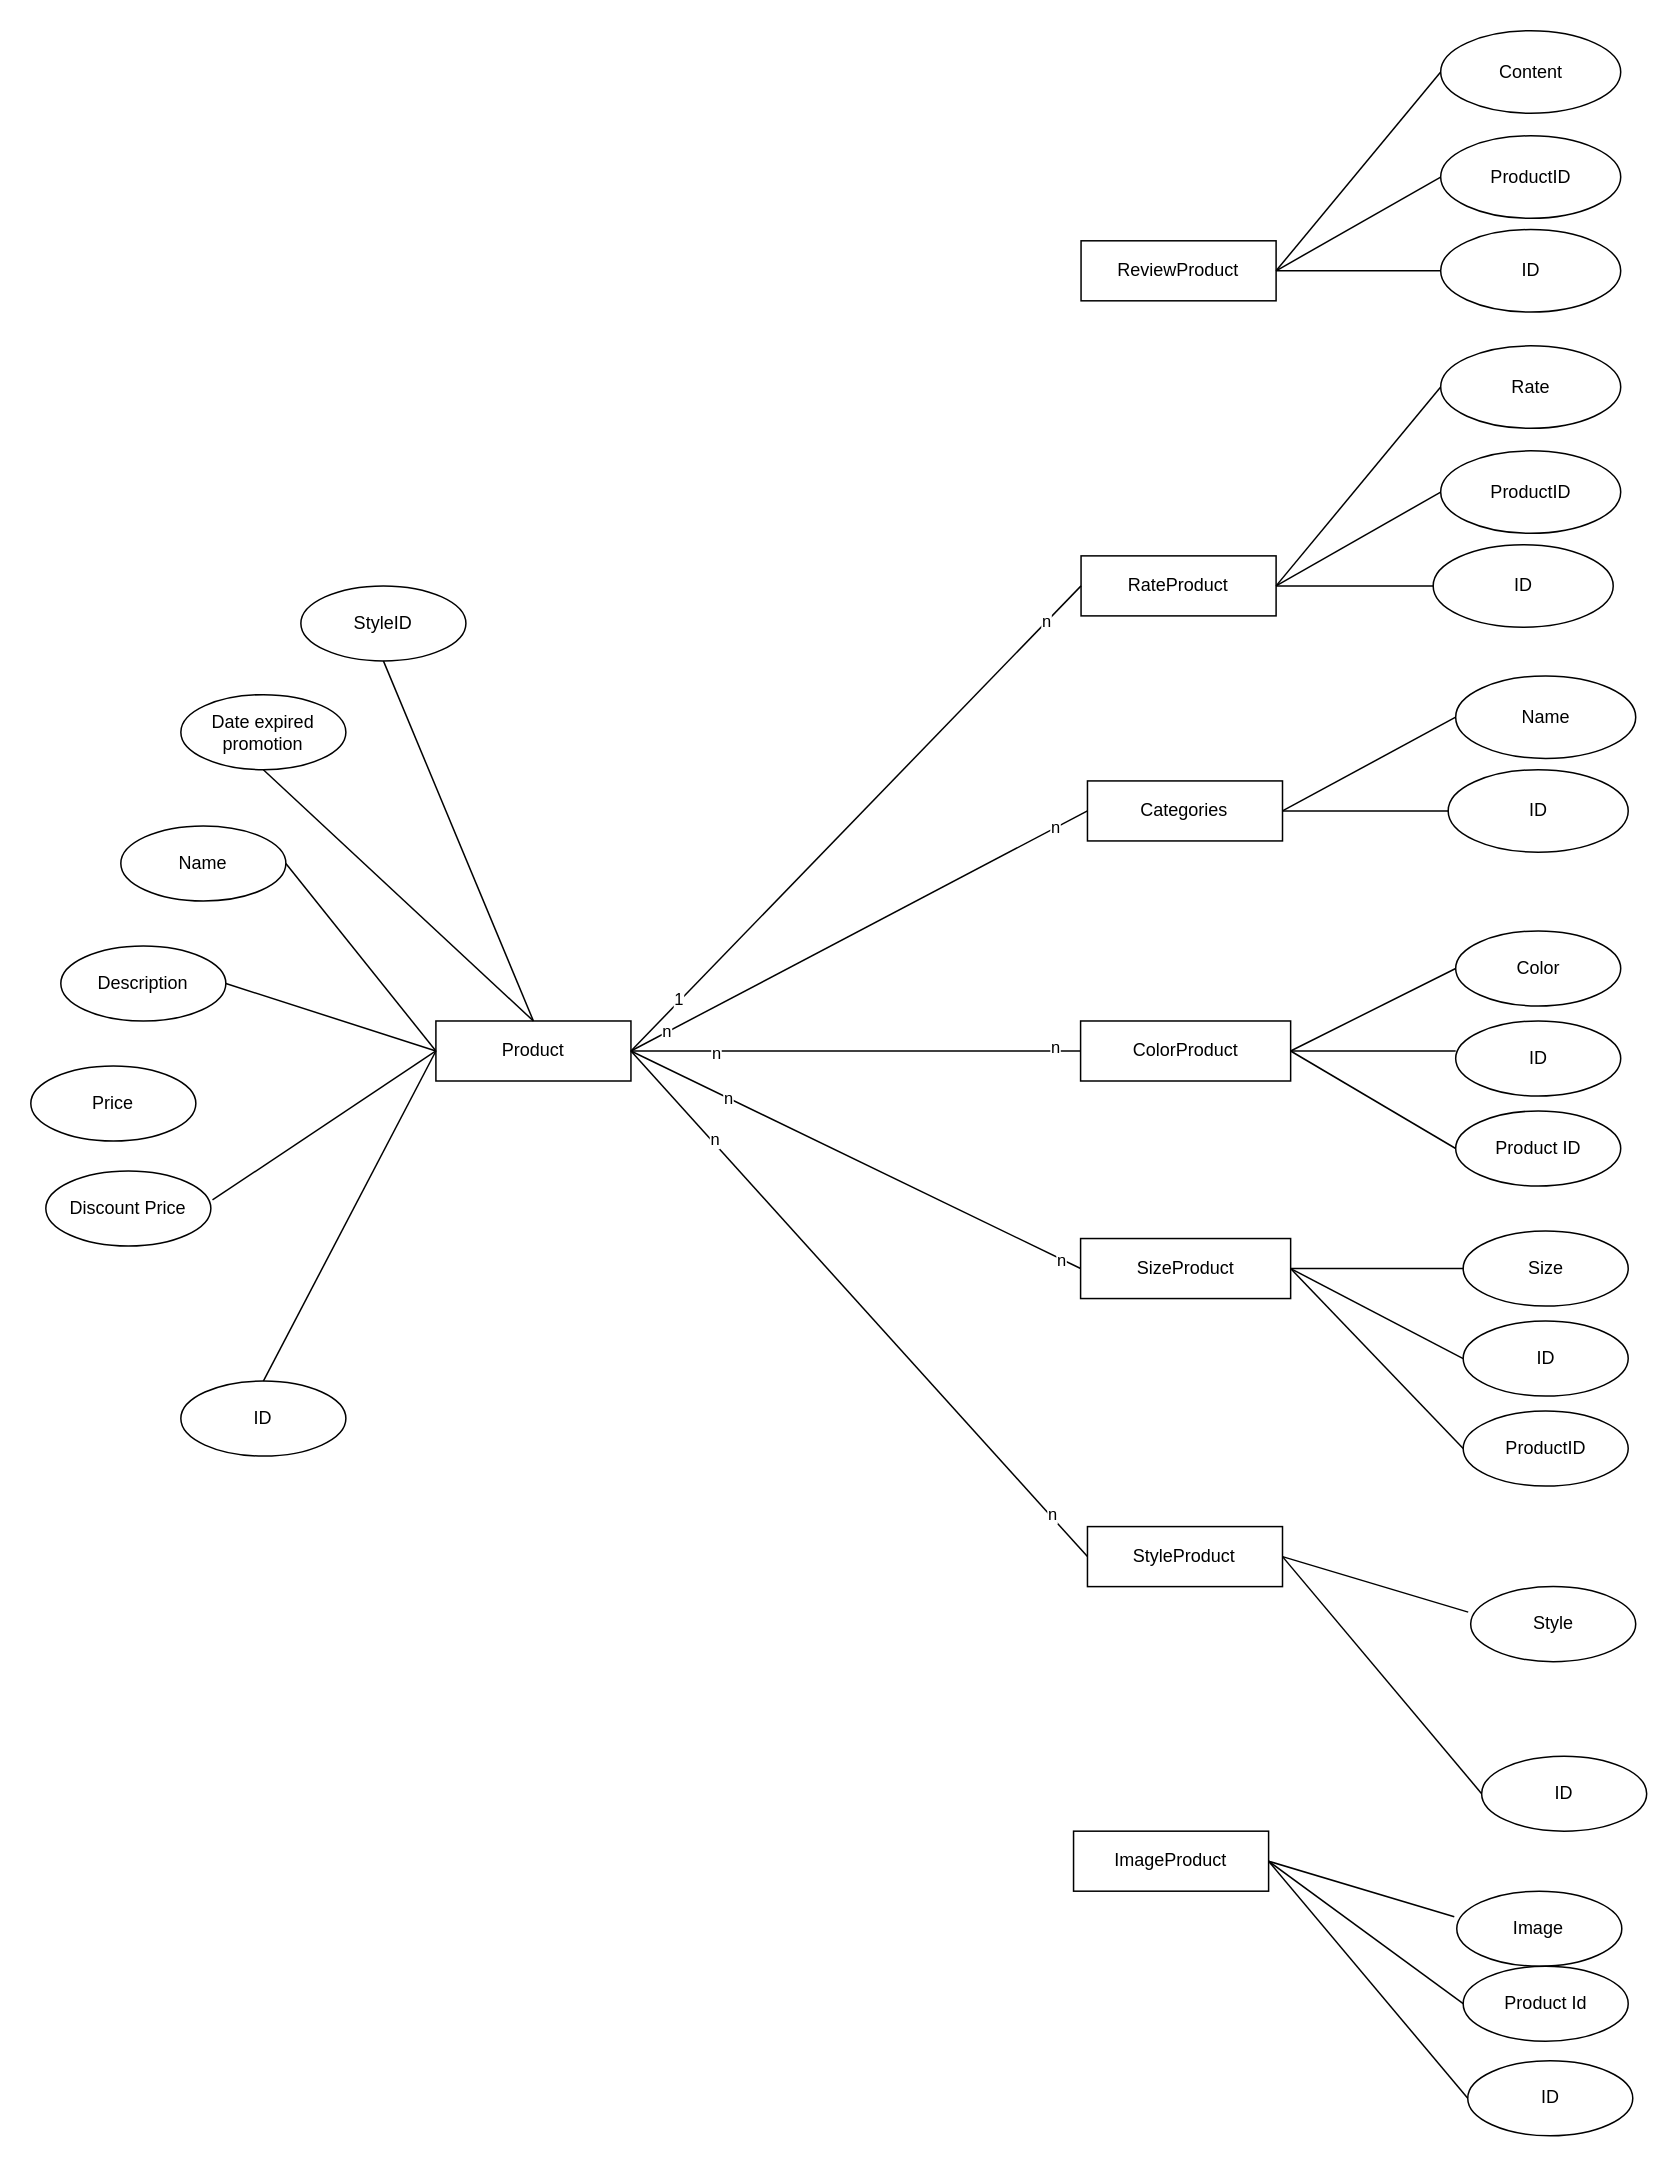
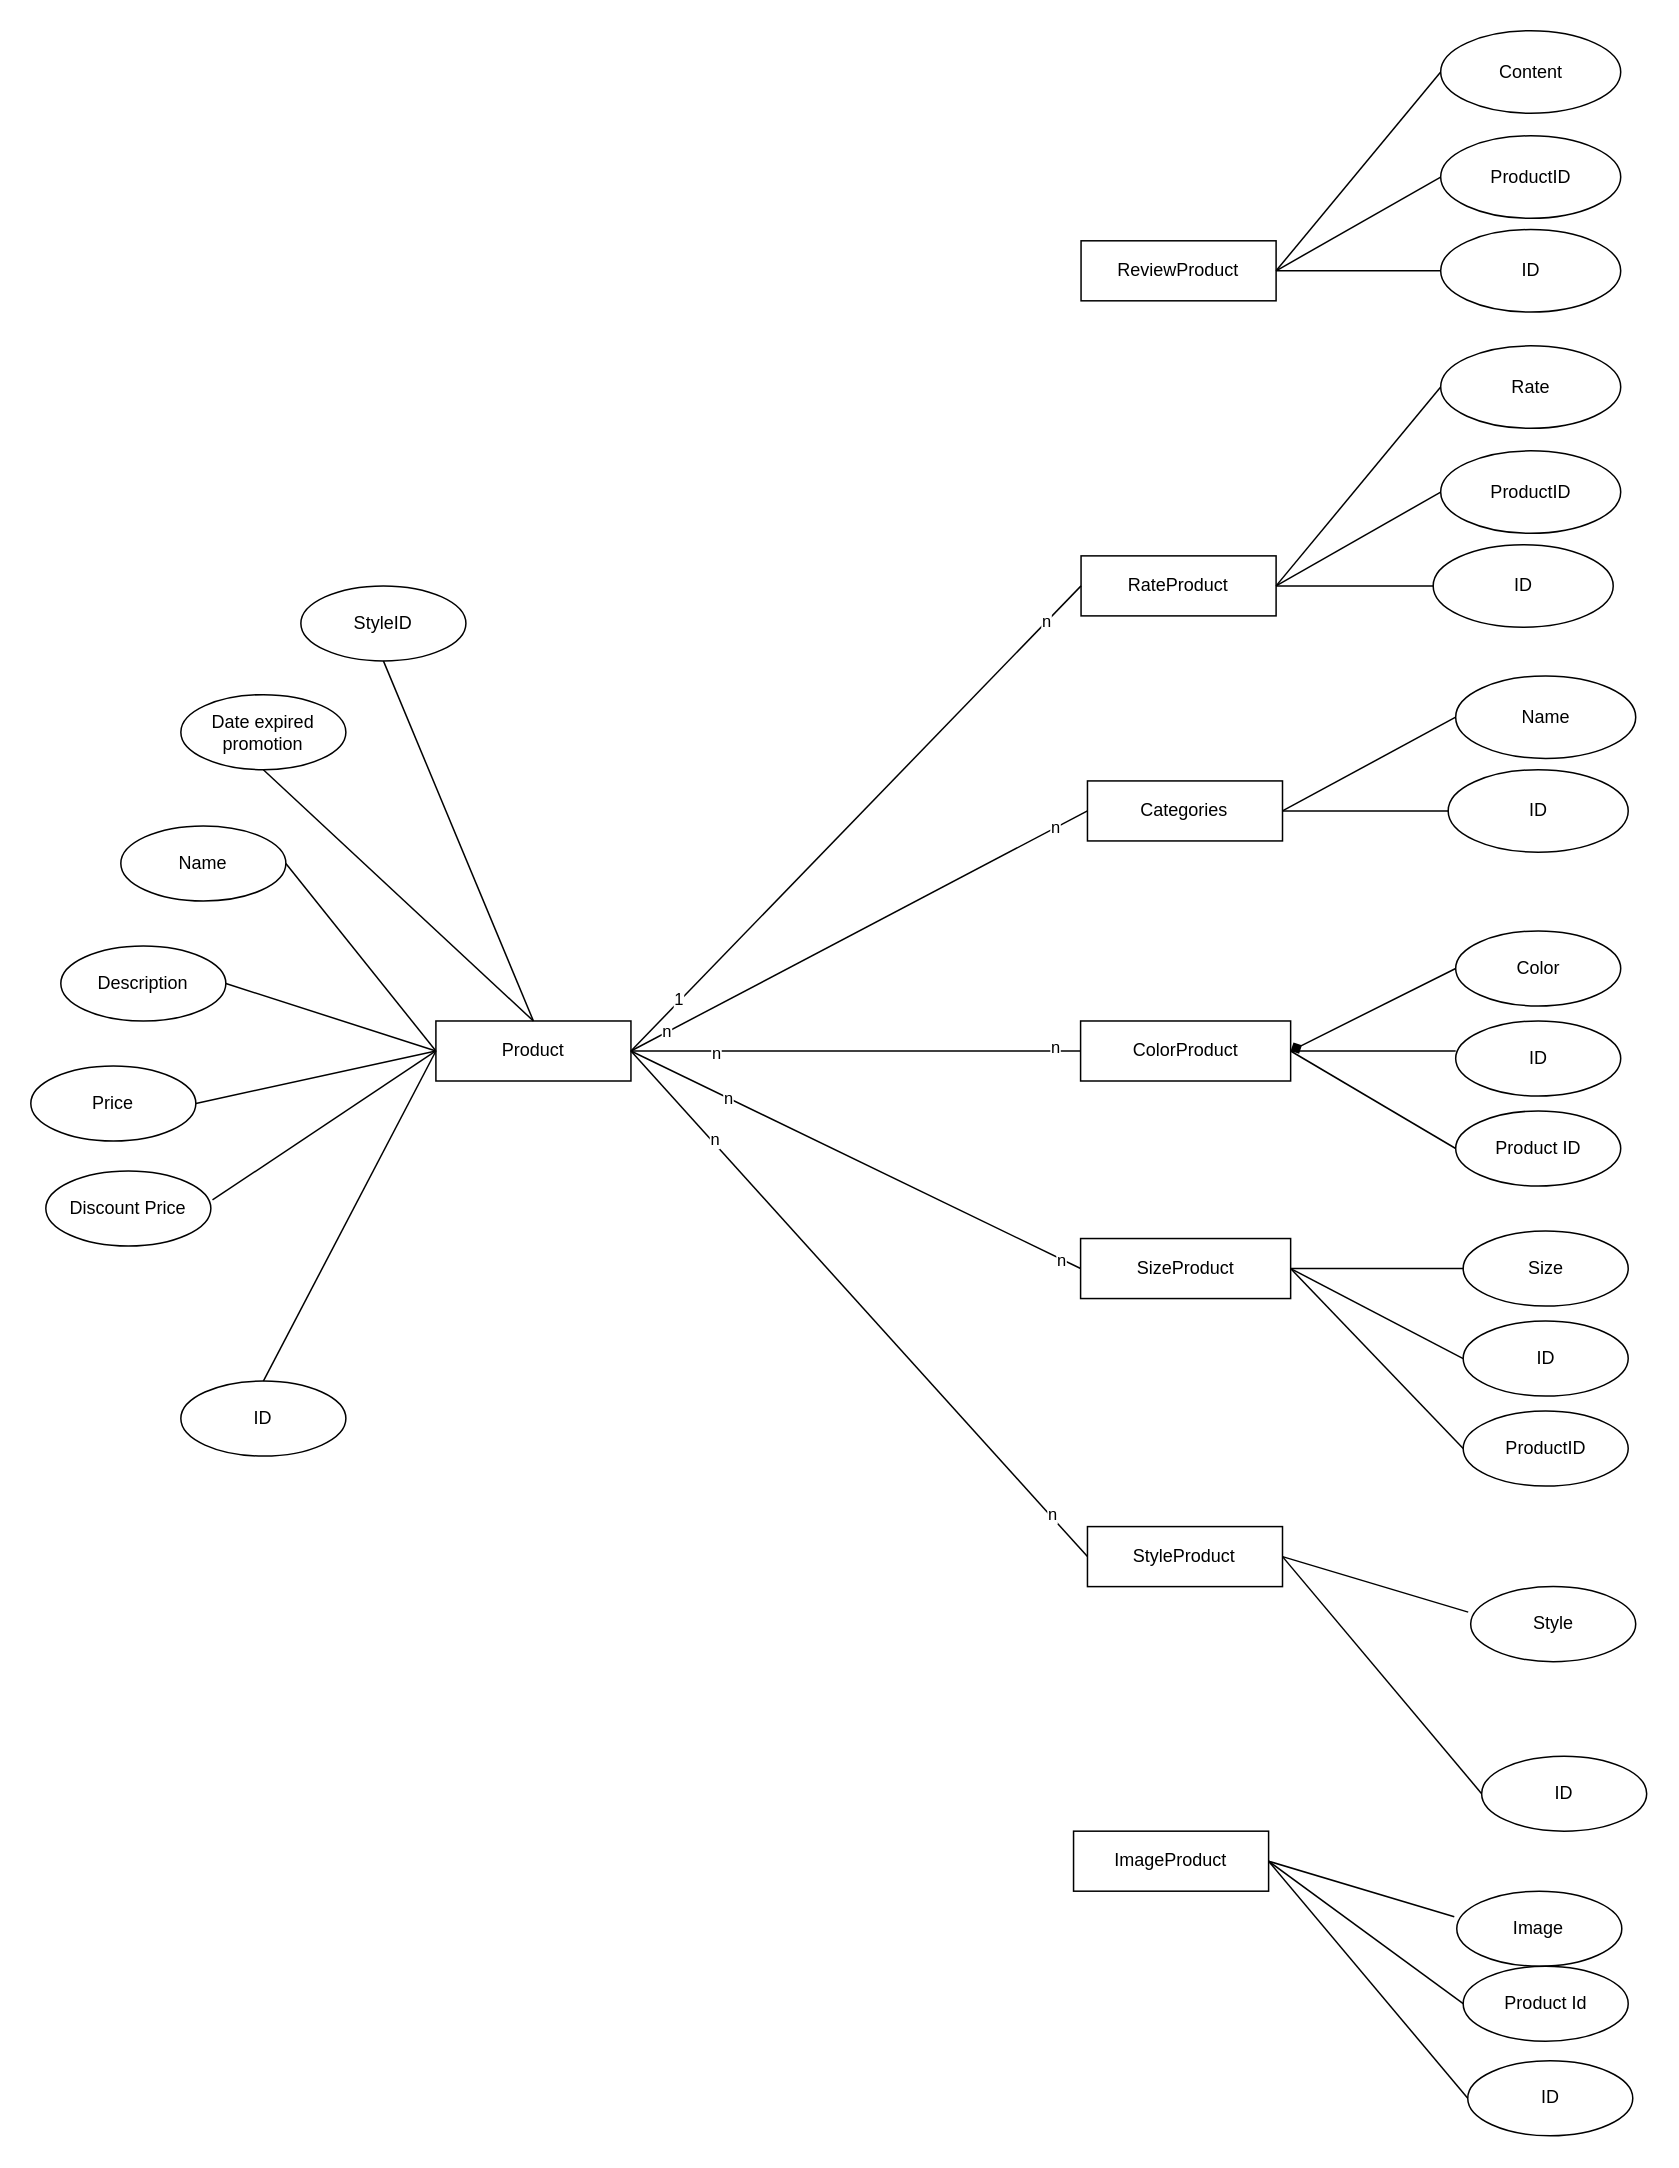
(1300, 1046) -> (1302, 1045)
none -> (312, 1078)
